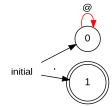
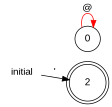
(55, 55) -> none
(88, 83) -> (88, 83)
